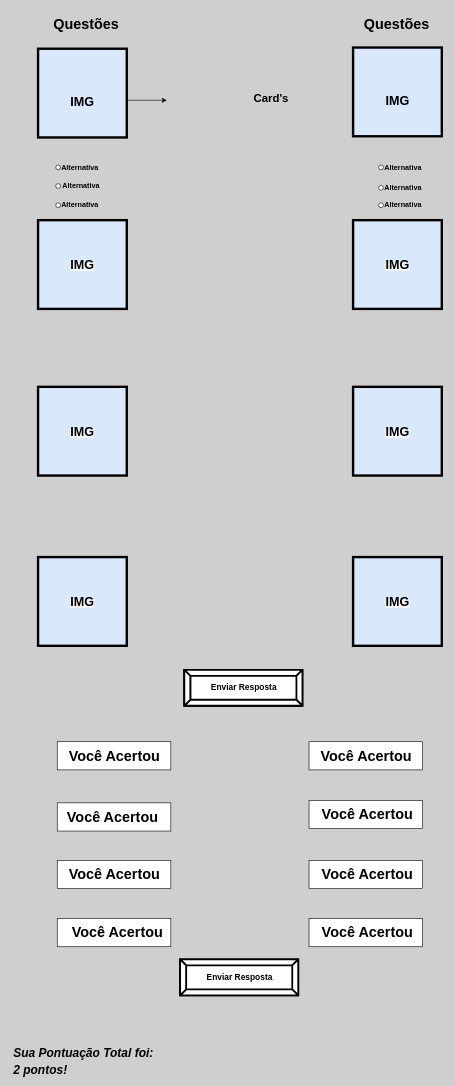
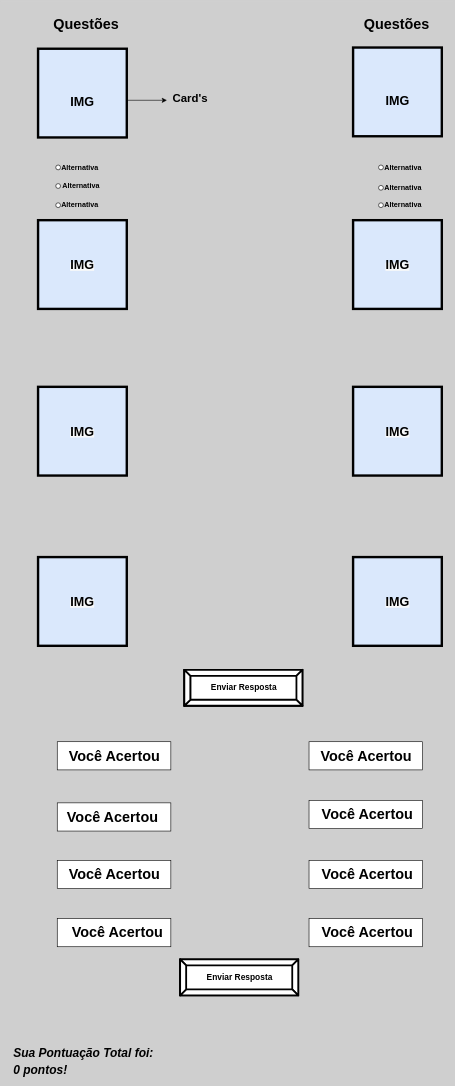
(272, 99) -> (191, 99)
(99, 1061) -> (99, 1061)
